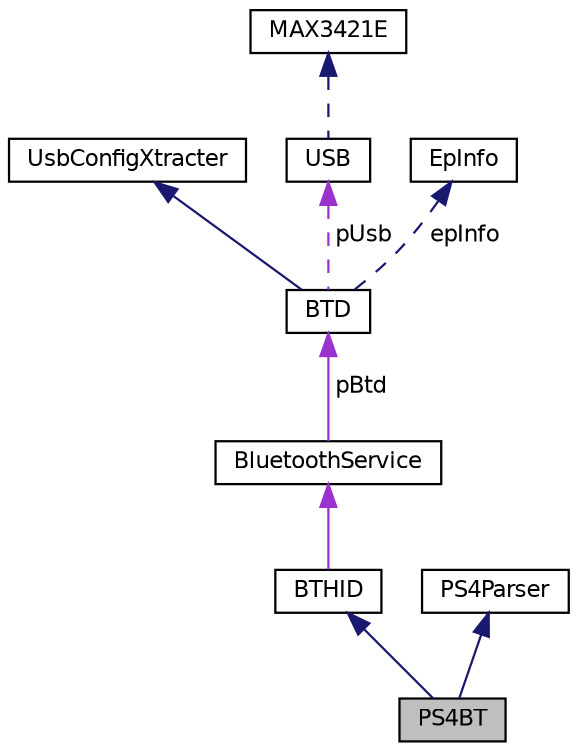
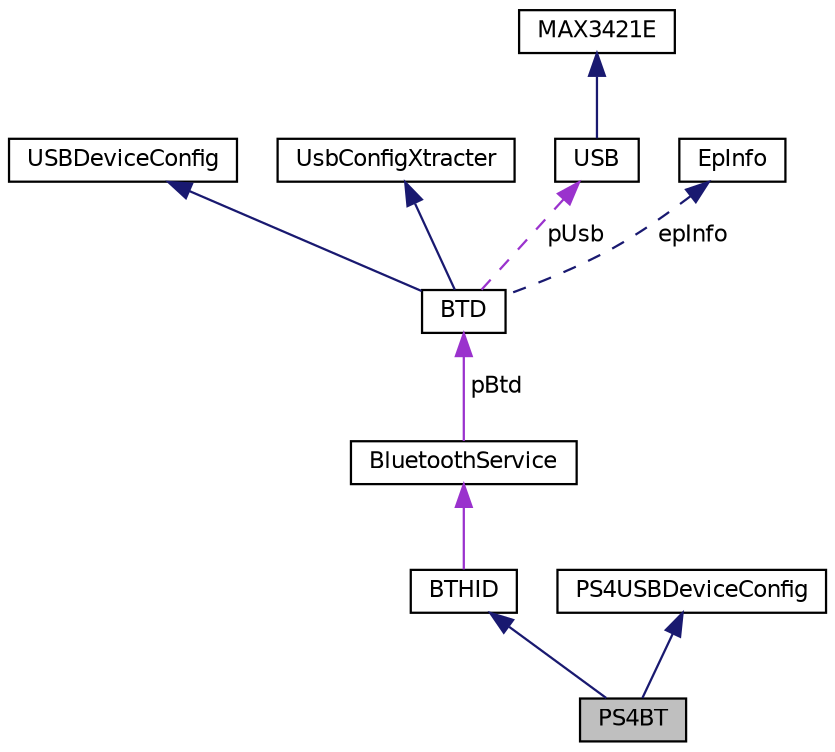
(328, 107) -> (597, 107)
none -> (123, 160)
(495, 591) -> (692, 591)
